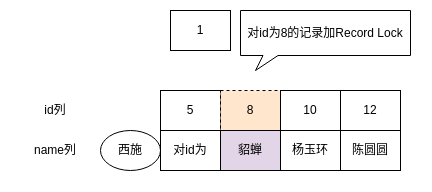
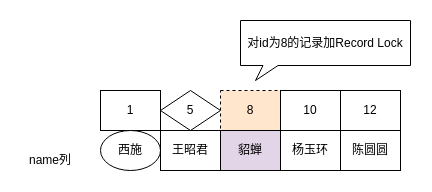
(201, 31) -> (131, 111)
(326, 41) -> (326, 51)
(56, 111) -> none
(191, 111) -> (191, 111)
(56, 151) -> (51, 161)
(191, 151) -> (191, 151)
